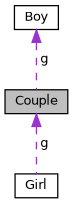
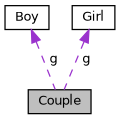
(36, 150) -> (74, 66)
